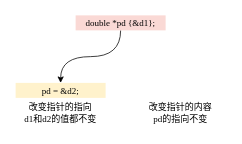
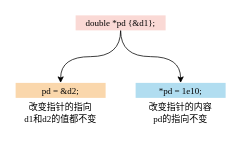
none -> (152, 57)
(60, 90) -> (60, 90)
none -> (180, 90)
